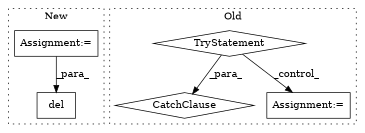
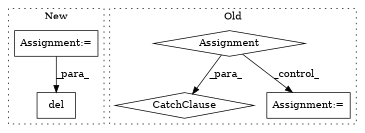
(229, 43) -> (229, 43)
